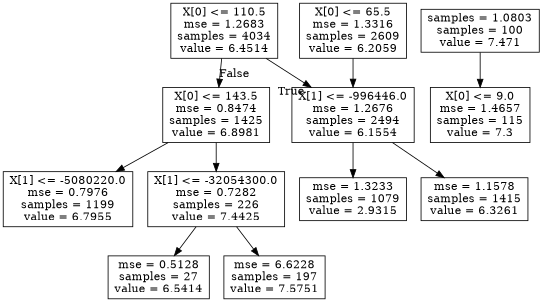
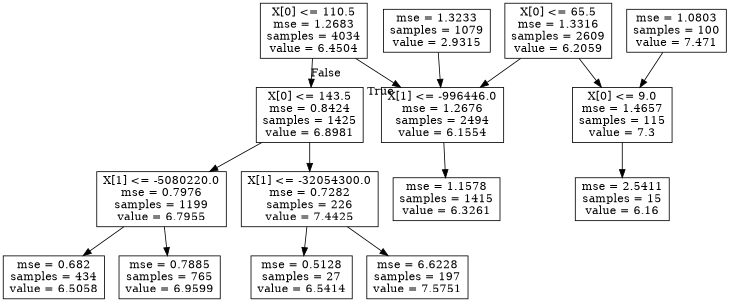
(224, 31) -> (314, 31)
(480, 31) -> (677, 31)
none -> (588, 70)
(216, 115) -> (310, 115)
(353, 156) -> (439, 66)
none -> (622, 199)
none -> (54, 277)
none -> (170, 277)
